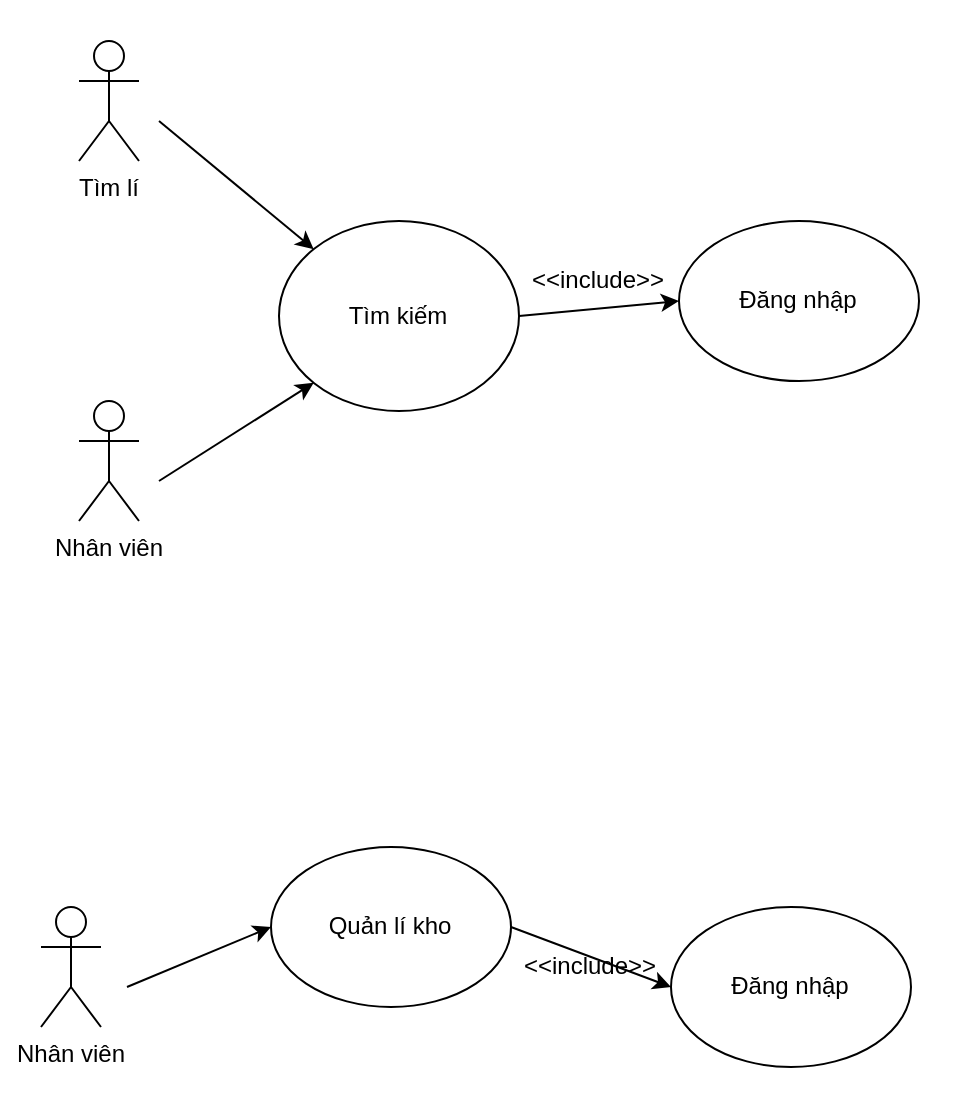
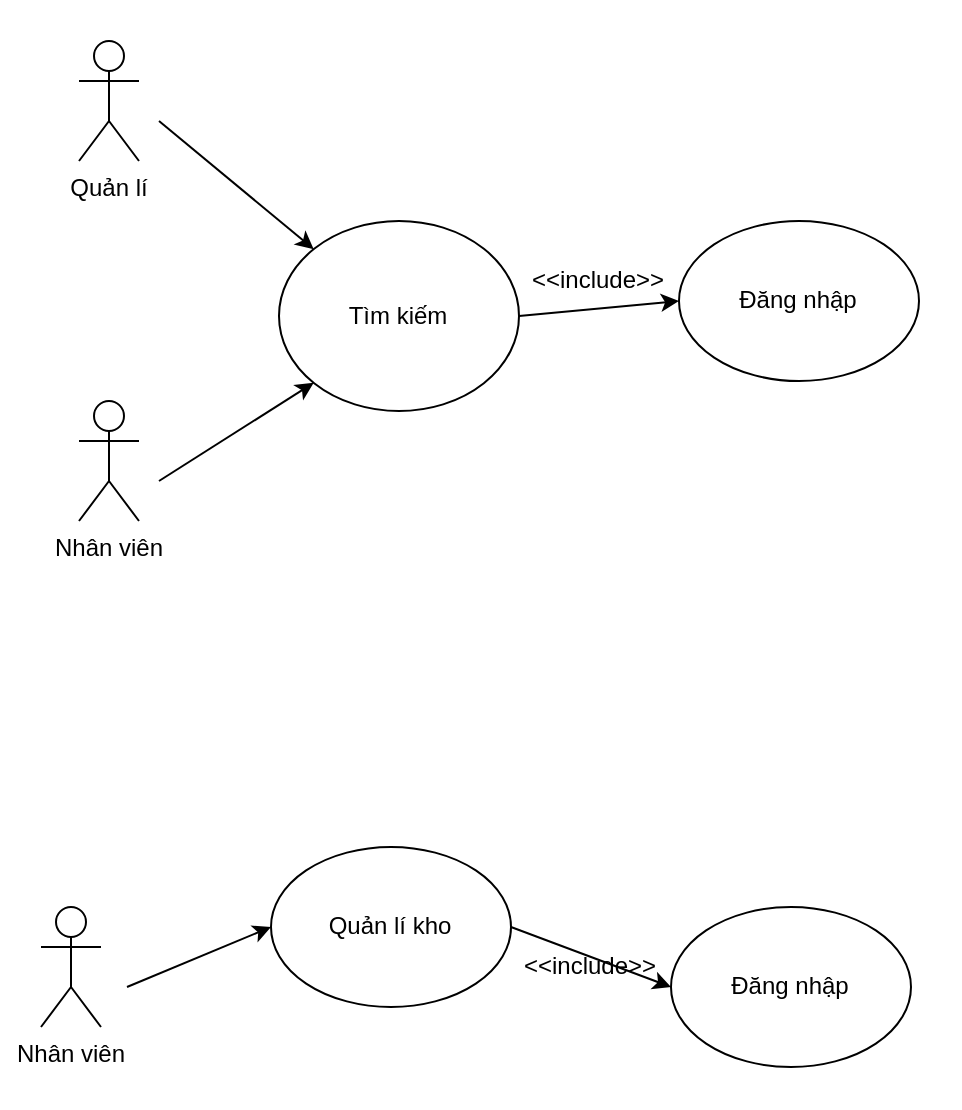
(110, 189) -> (110, 189)
